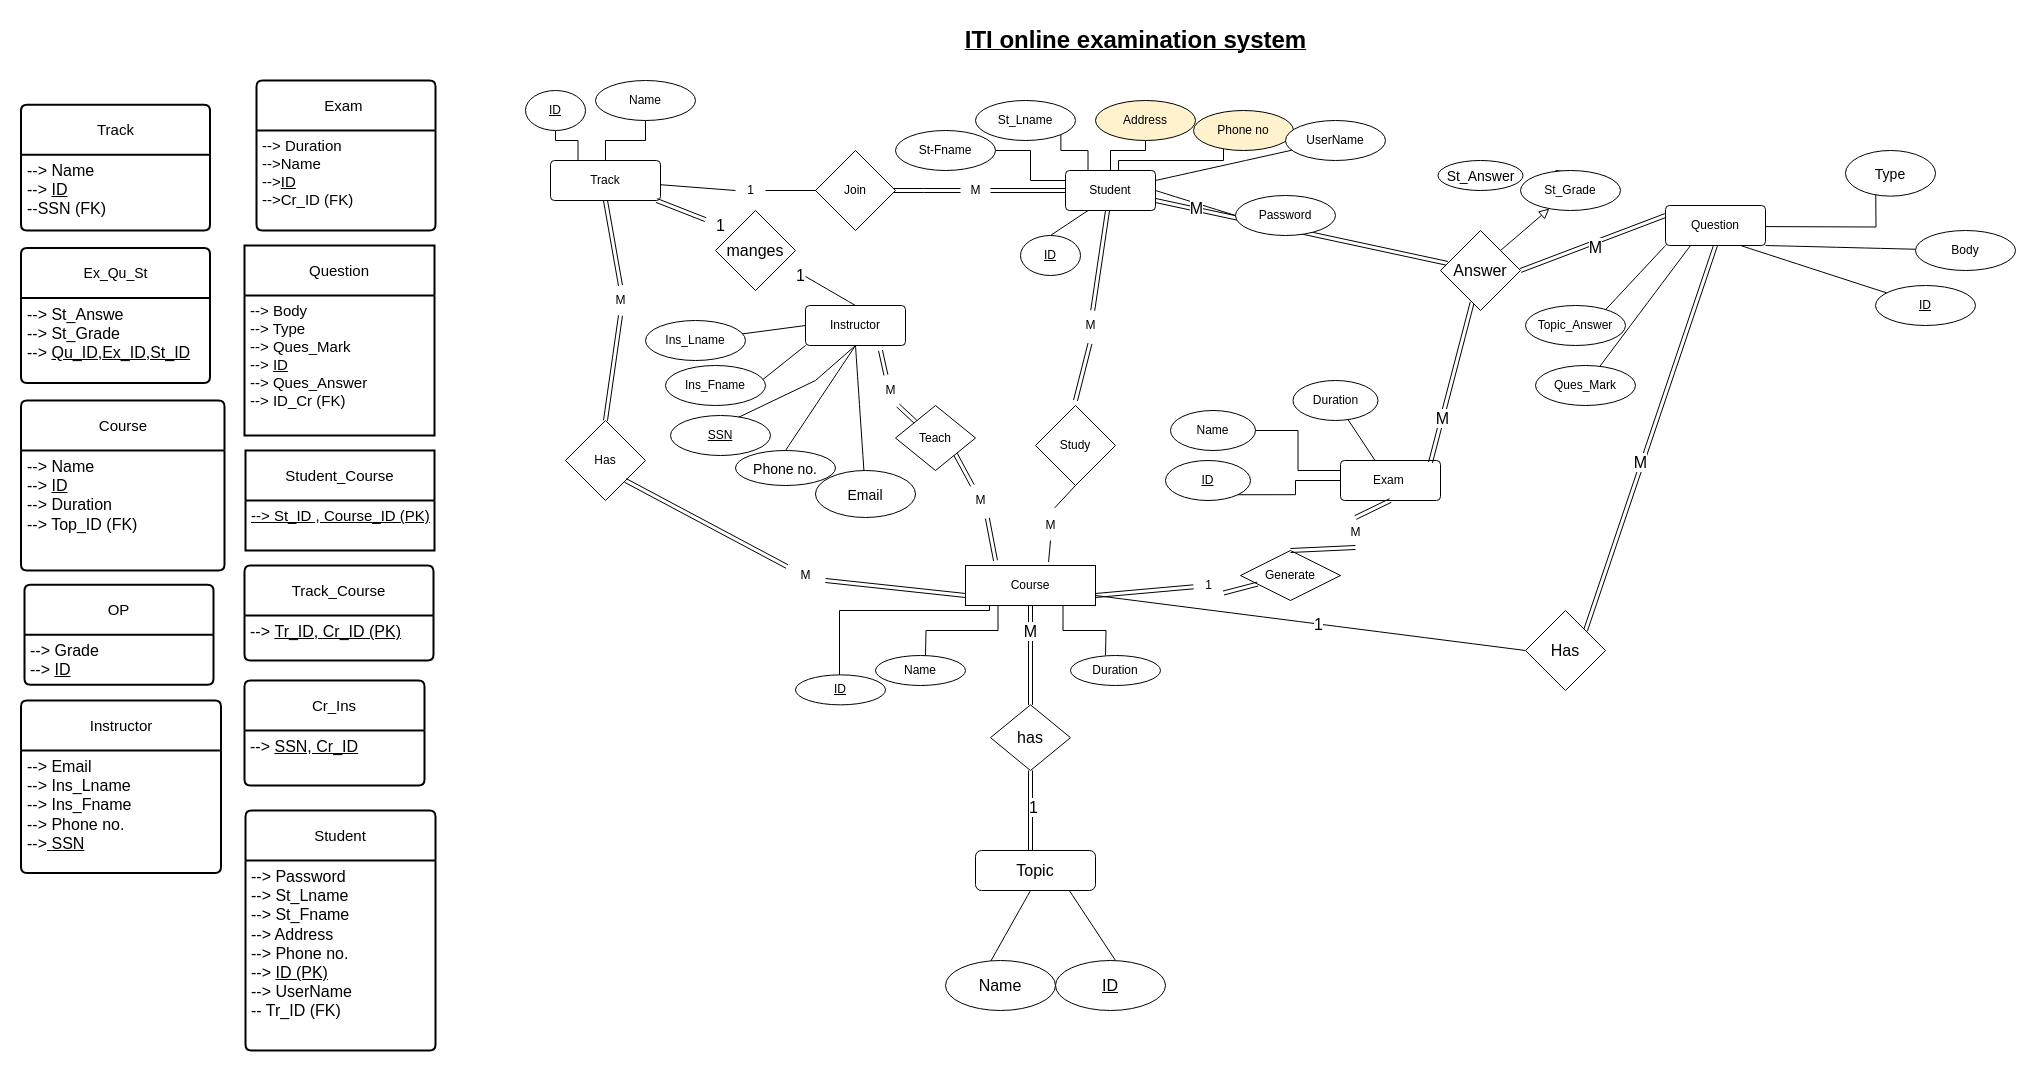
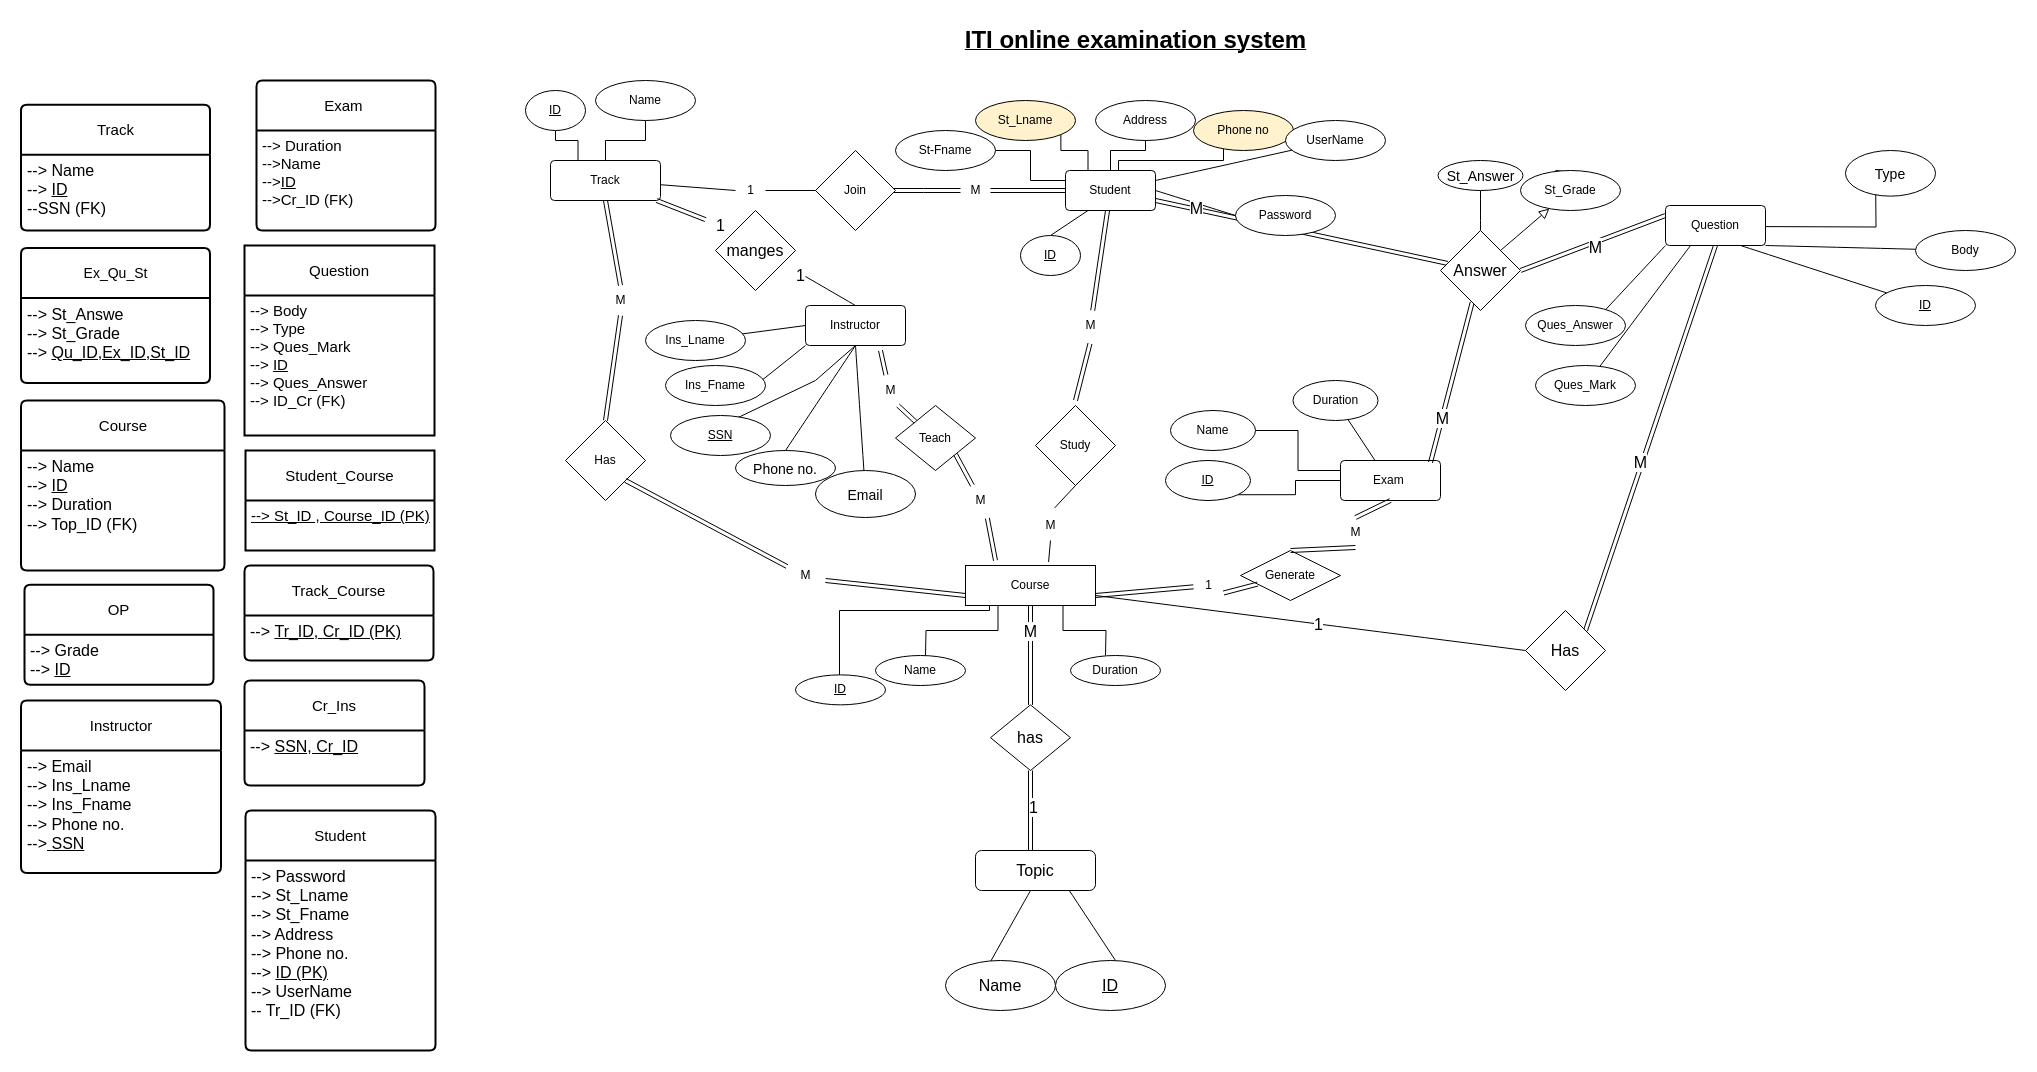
(1026, 121) -> (1026, 121)
(1146, 121) -> (1146, 121)
none -> (1481, 211)
(1576, 326) -> (1576, 326)
